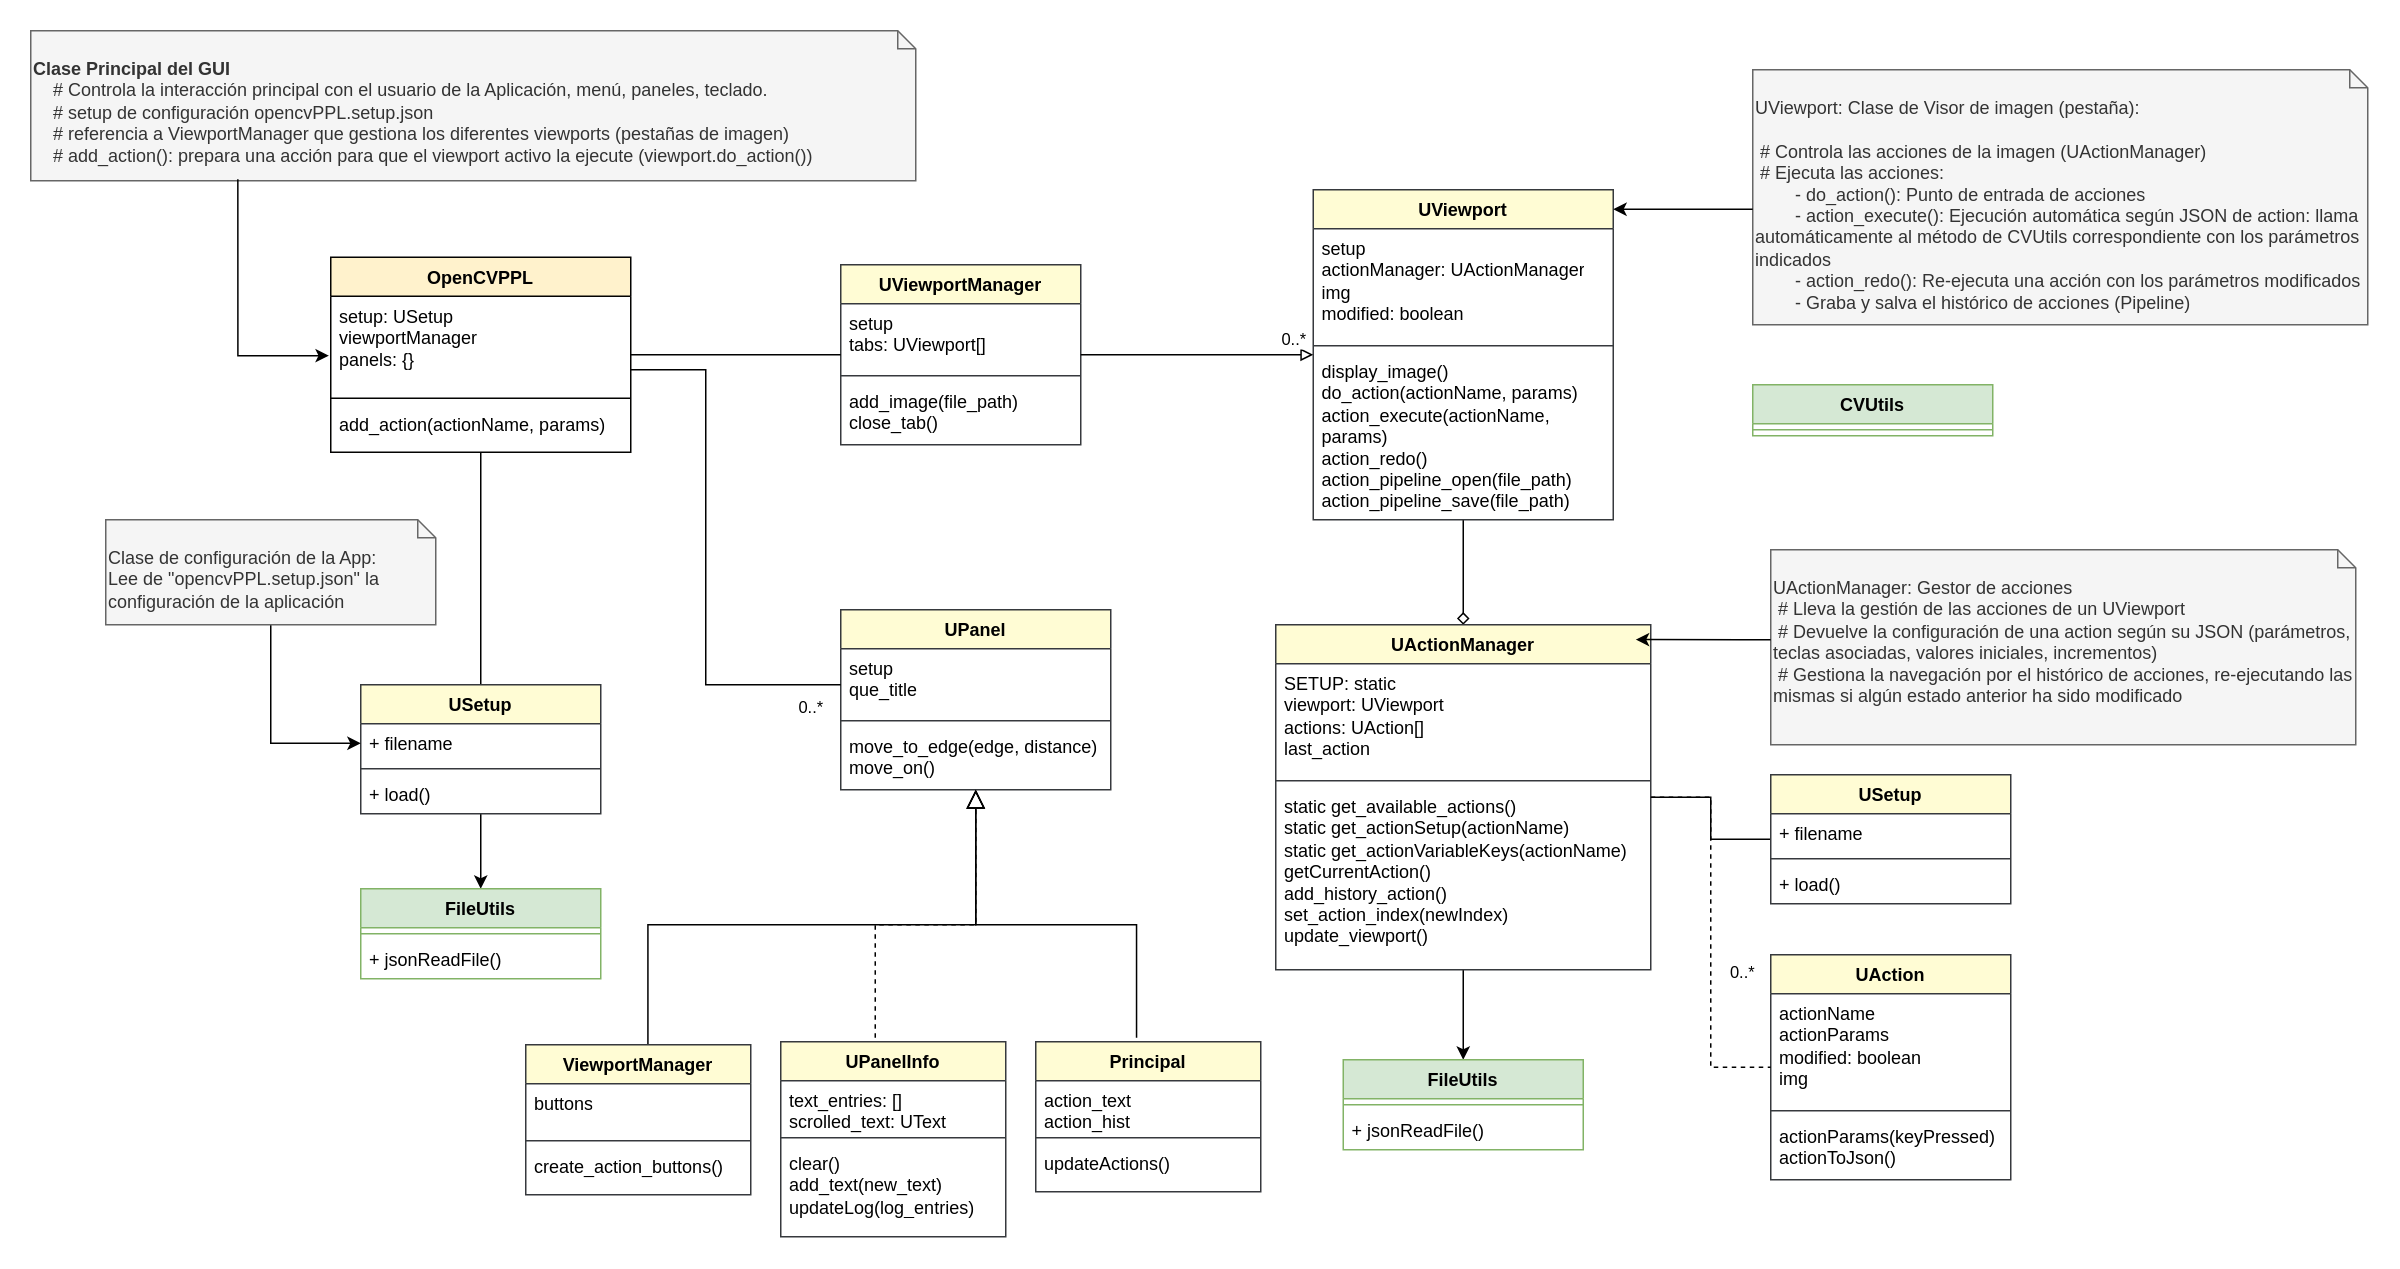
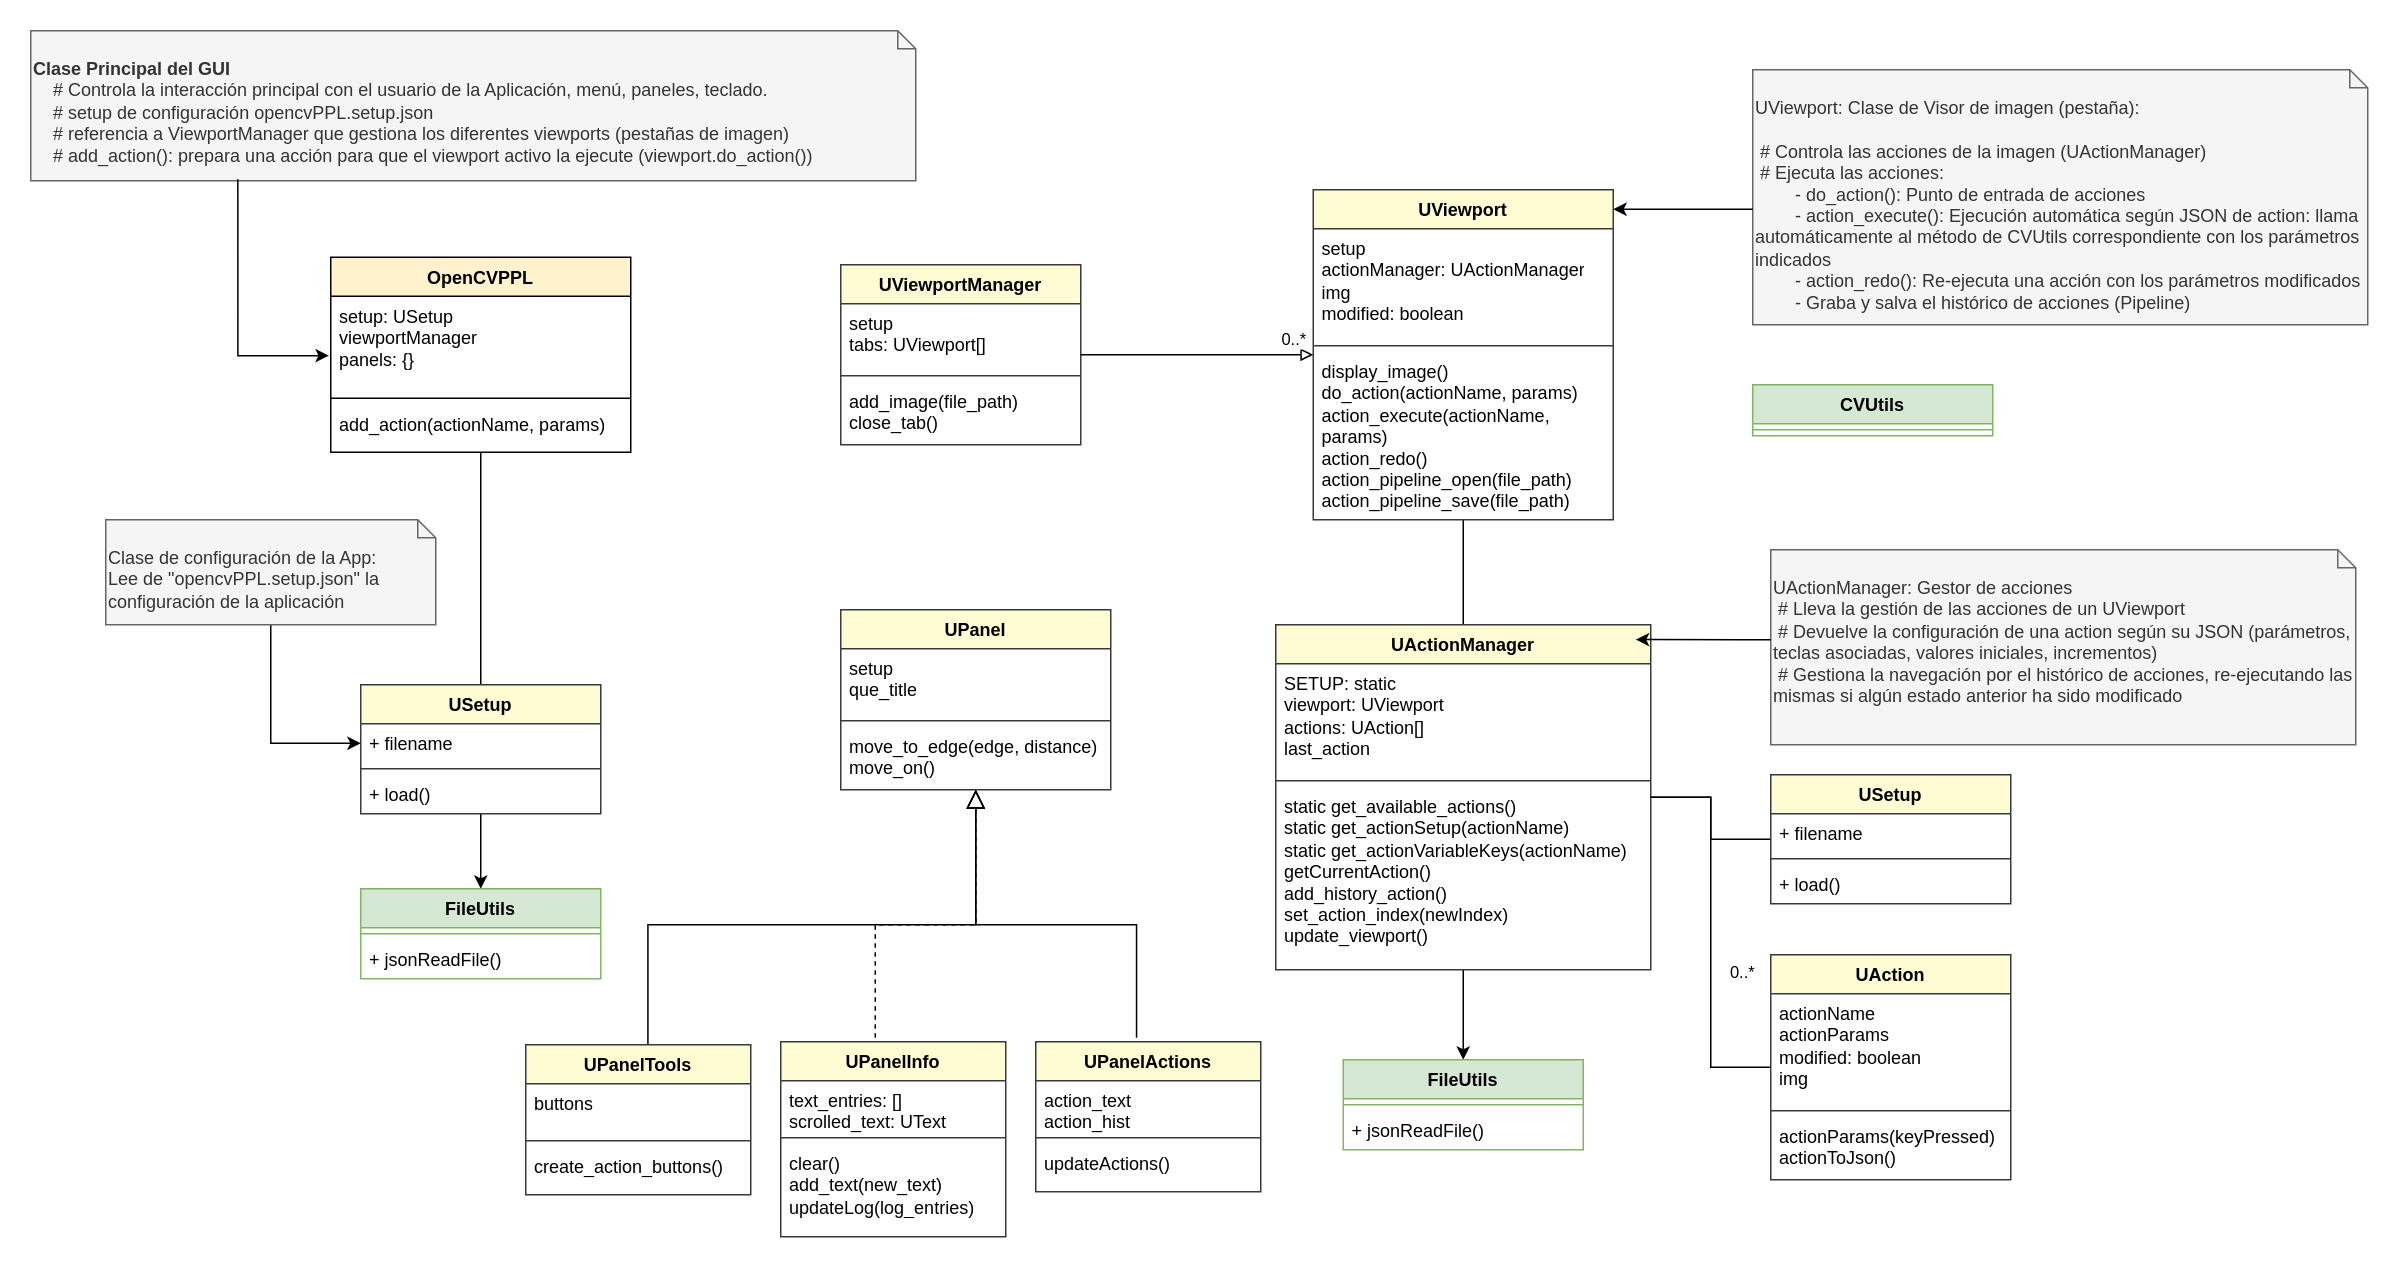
(735, 355) -> none
(706, 556) -> none
(1463, 612) -> (1463, 618)
(1711, 983) -> (1711, 983)
(1148, 1063) -> (1148, 1063)
(638, 1066) -> (638, 1066)
